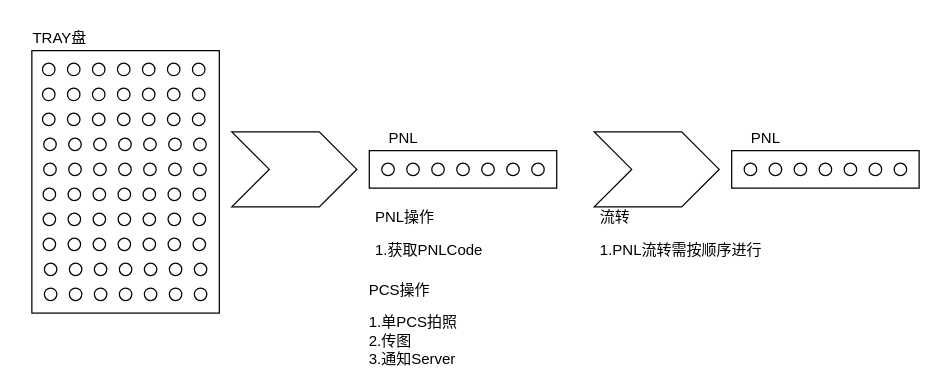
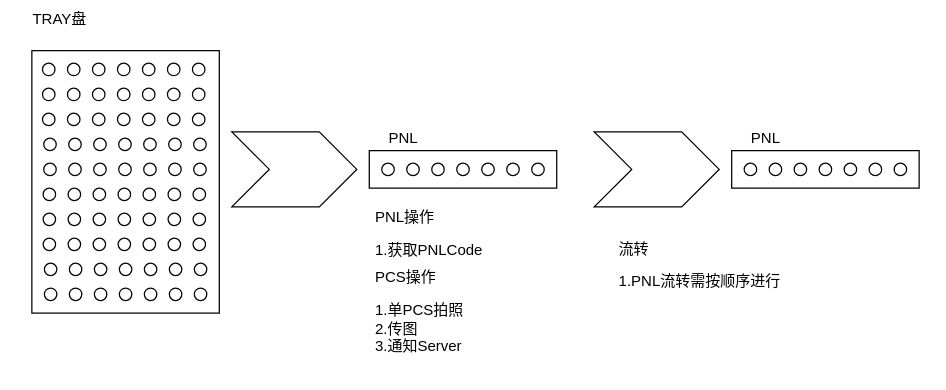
(60, 38) -> (60, 19)
(688, 235) -> (707, 266)
(444, 327) -> (451, 315)
